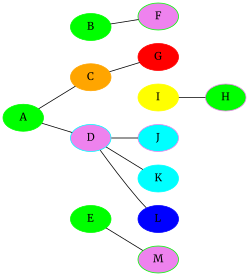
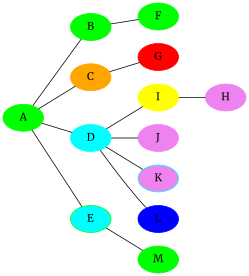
(158, 16) -> (158, 16)
none -> (57, 72)
(226, 98) -> (226, 98)
none -> (125, 118)
(91, 138) -> (91, 138)
(158, 138) -> (158, 138)
none -> (57, 168)
(158, 178) -> (158, 178)
(91, 219) -> (91, 219)
(158, 260) -> (158, 260)
